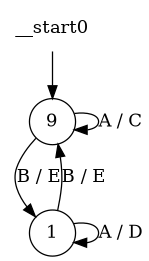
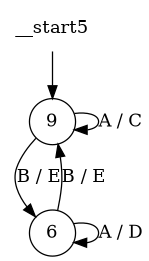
(53, 28) -> (53, 28)
(53, 233) -> (53, 233)
